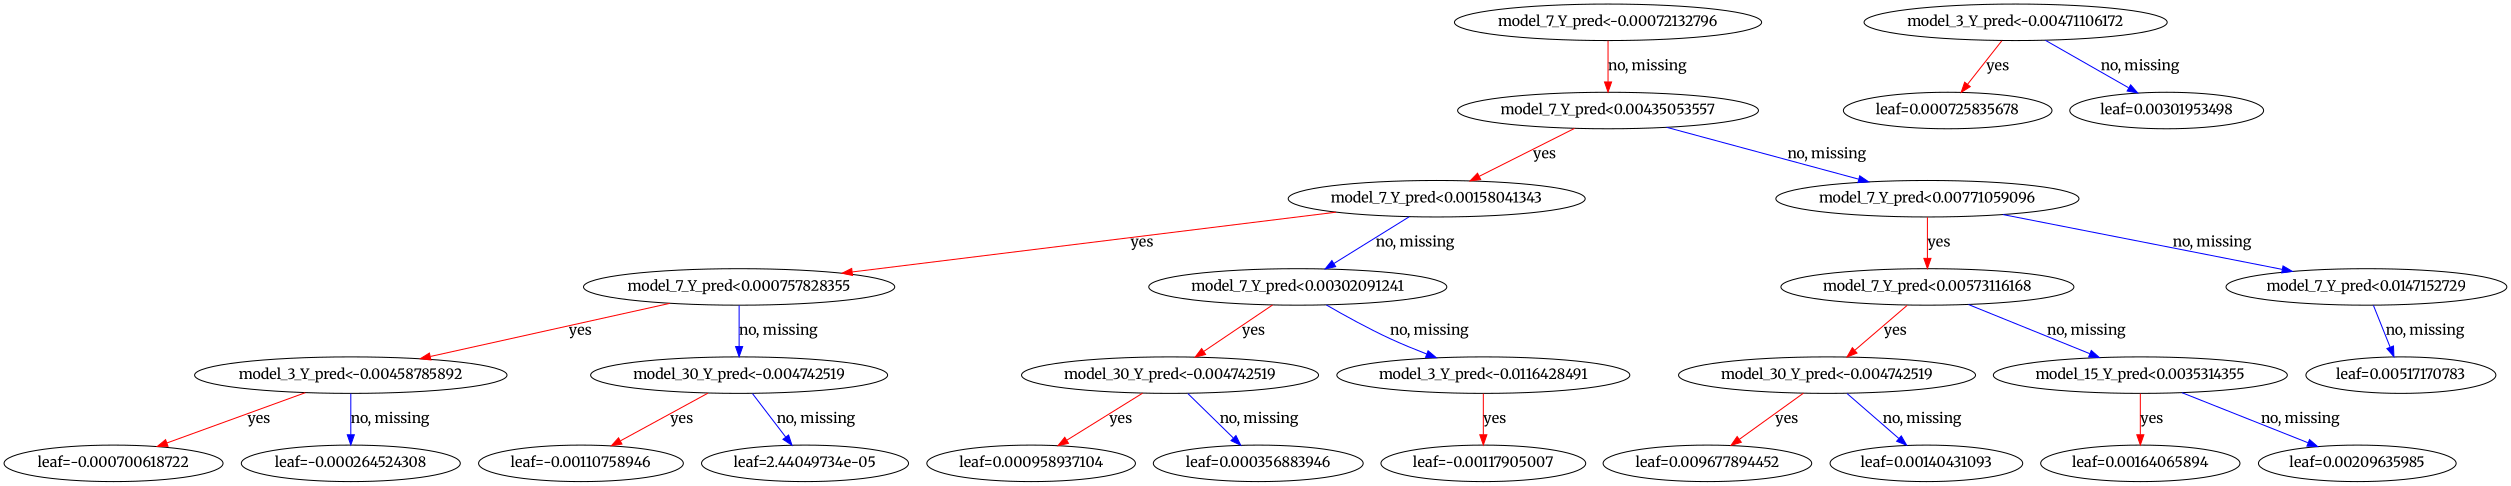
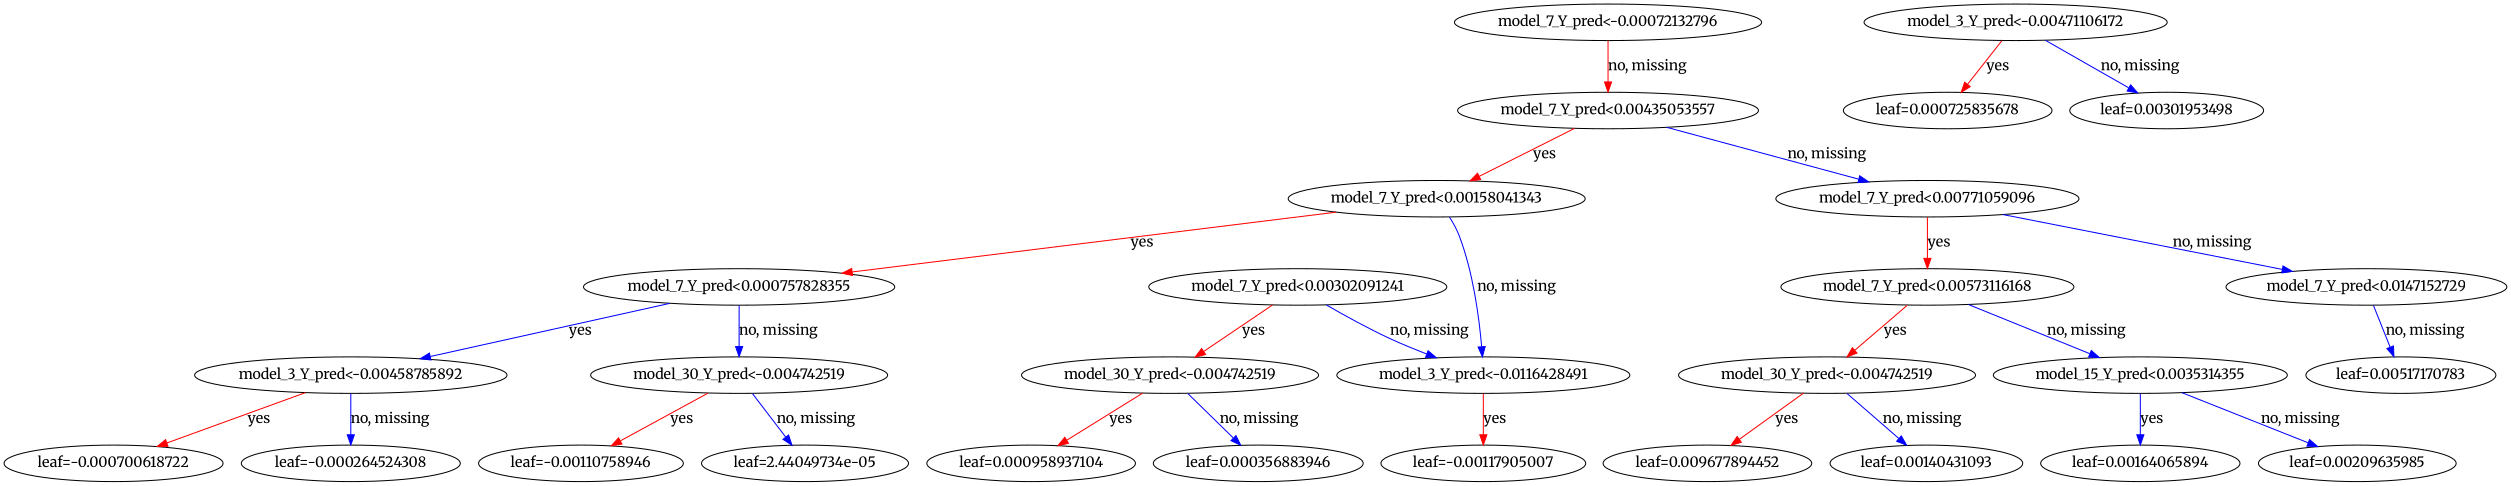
(1371, 240) -> (1472, 280)
(550, 330) -> (550, 330)
(2140, 414) -> (2140, 414)
